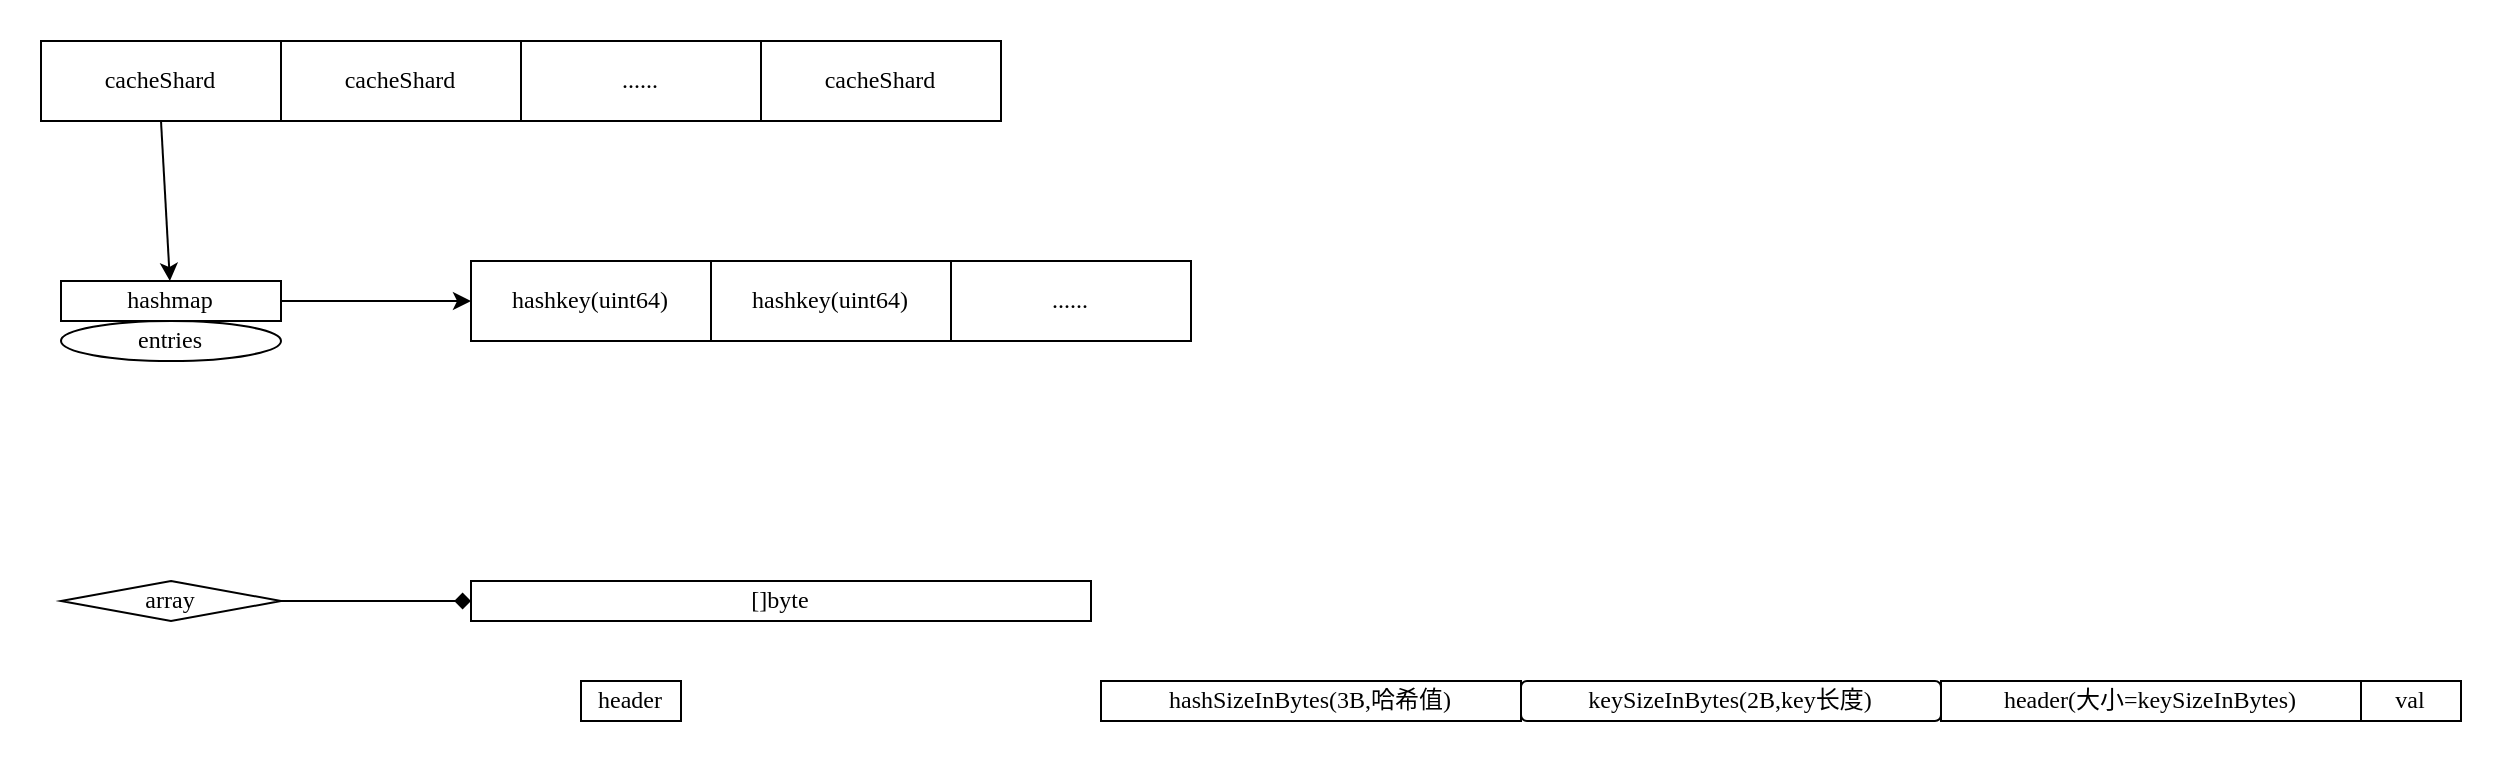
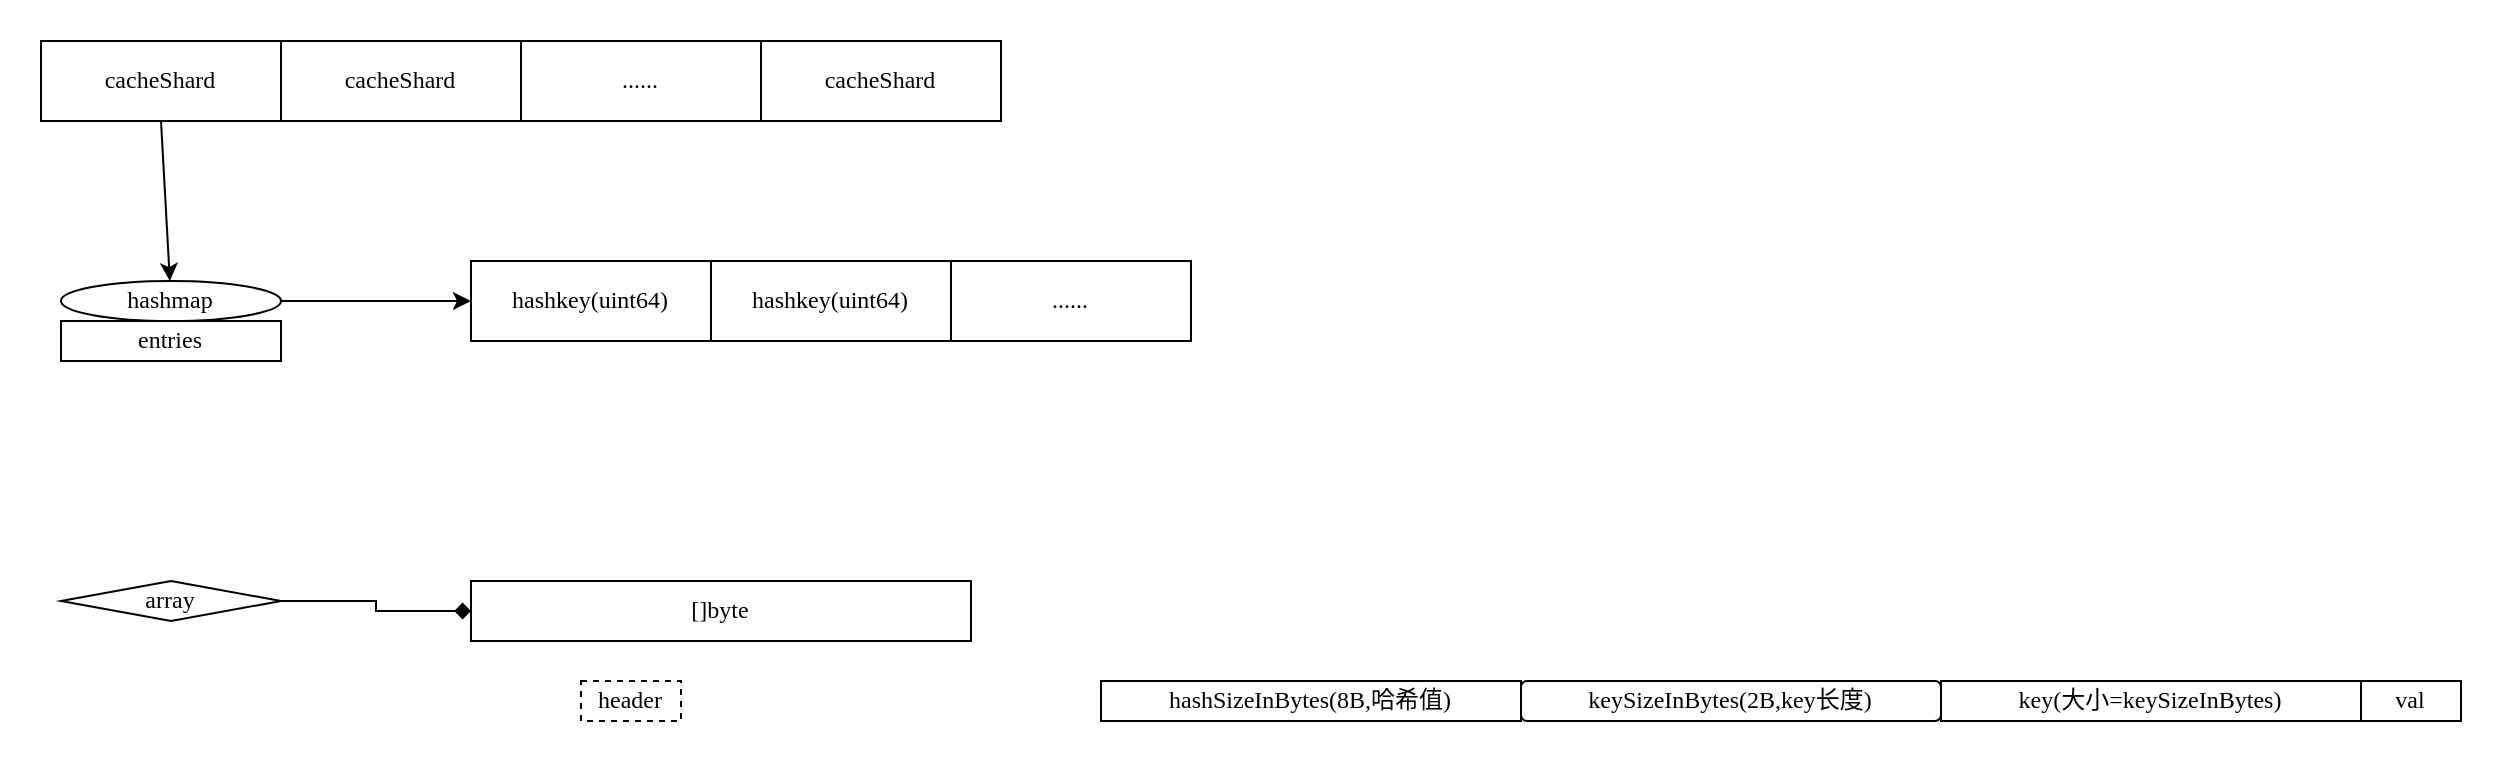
(171, 301) -> (171, 301)
(171, 341) -> (171, 341)
(781, 601) -> (721, 611)
(631, 701) -> (631, 701)
(1311, 701) -> (1311, 701)
(2151, 701) -> (2151, 701)
